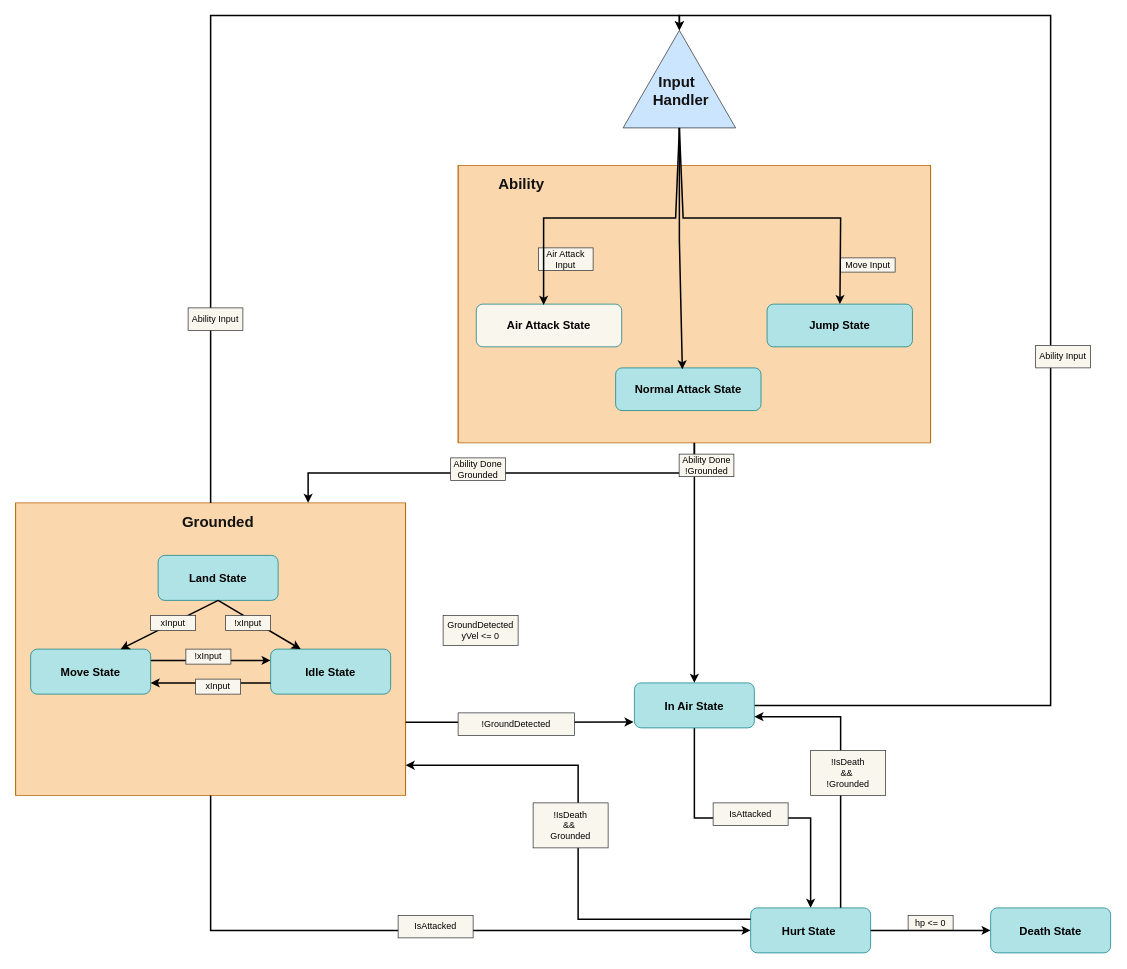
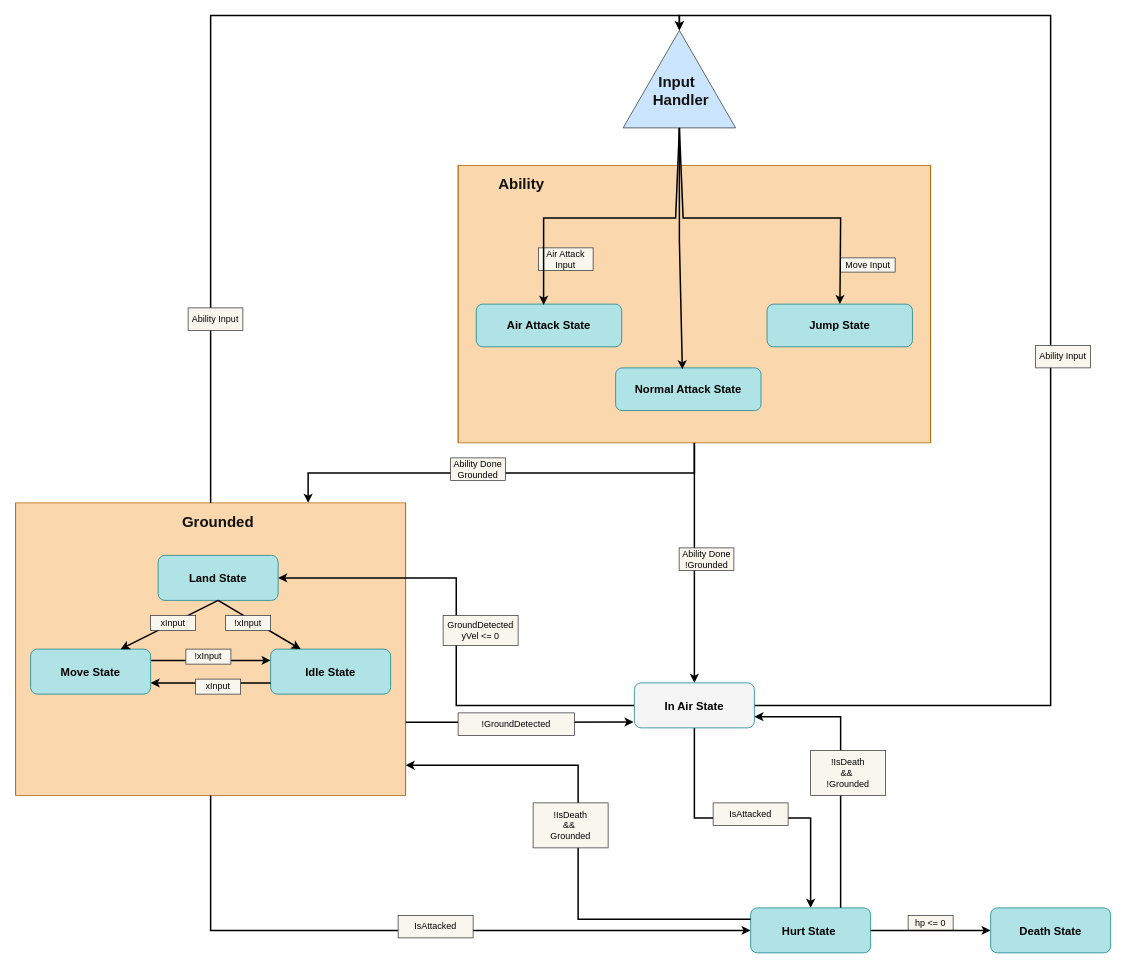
(549, 325) -> (549, 325)
(706, 465) -> (706, 559)
none -> (515, 705)
(694, 705) -> (694, 705)
